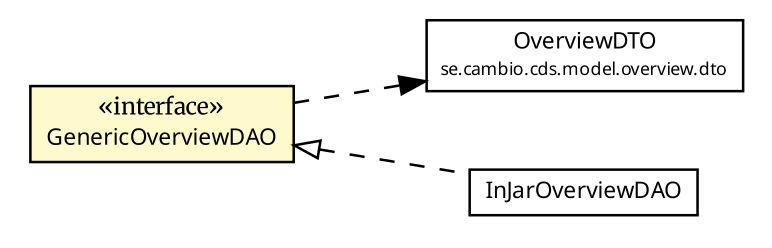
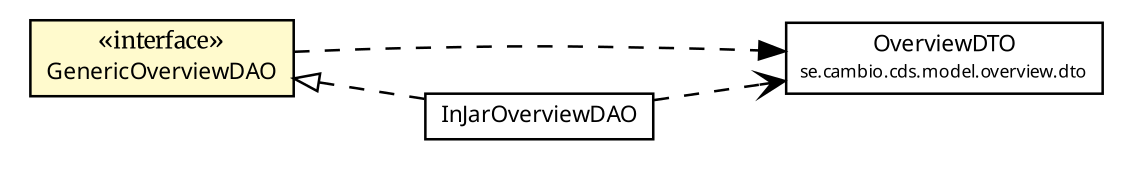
none -> (706, 92)
